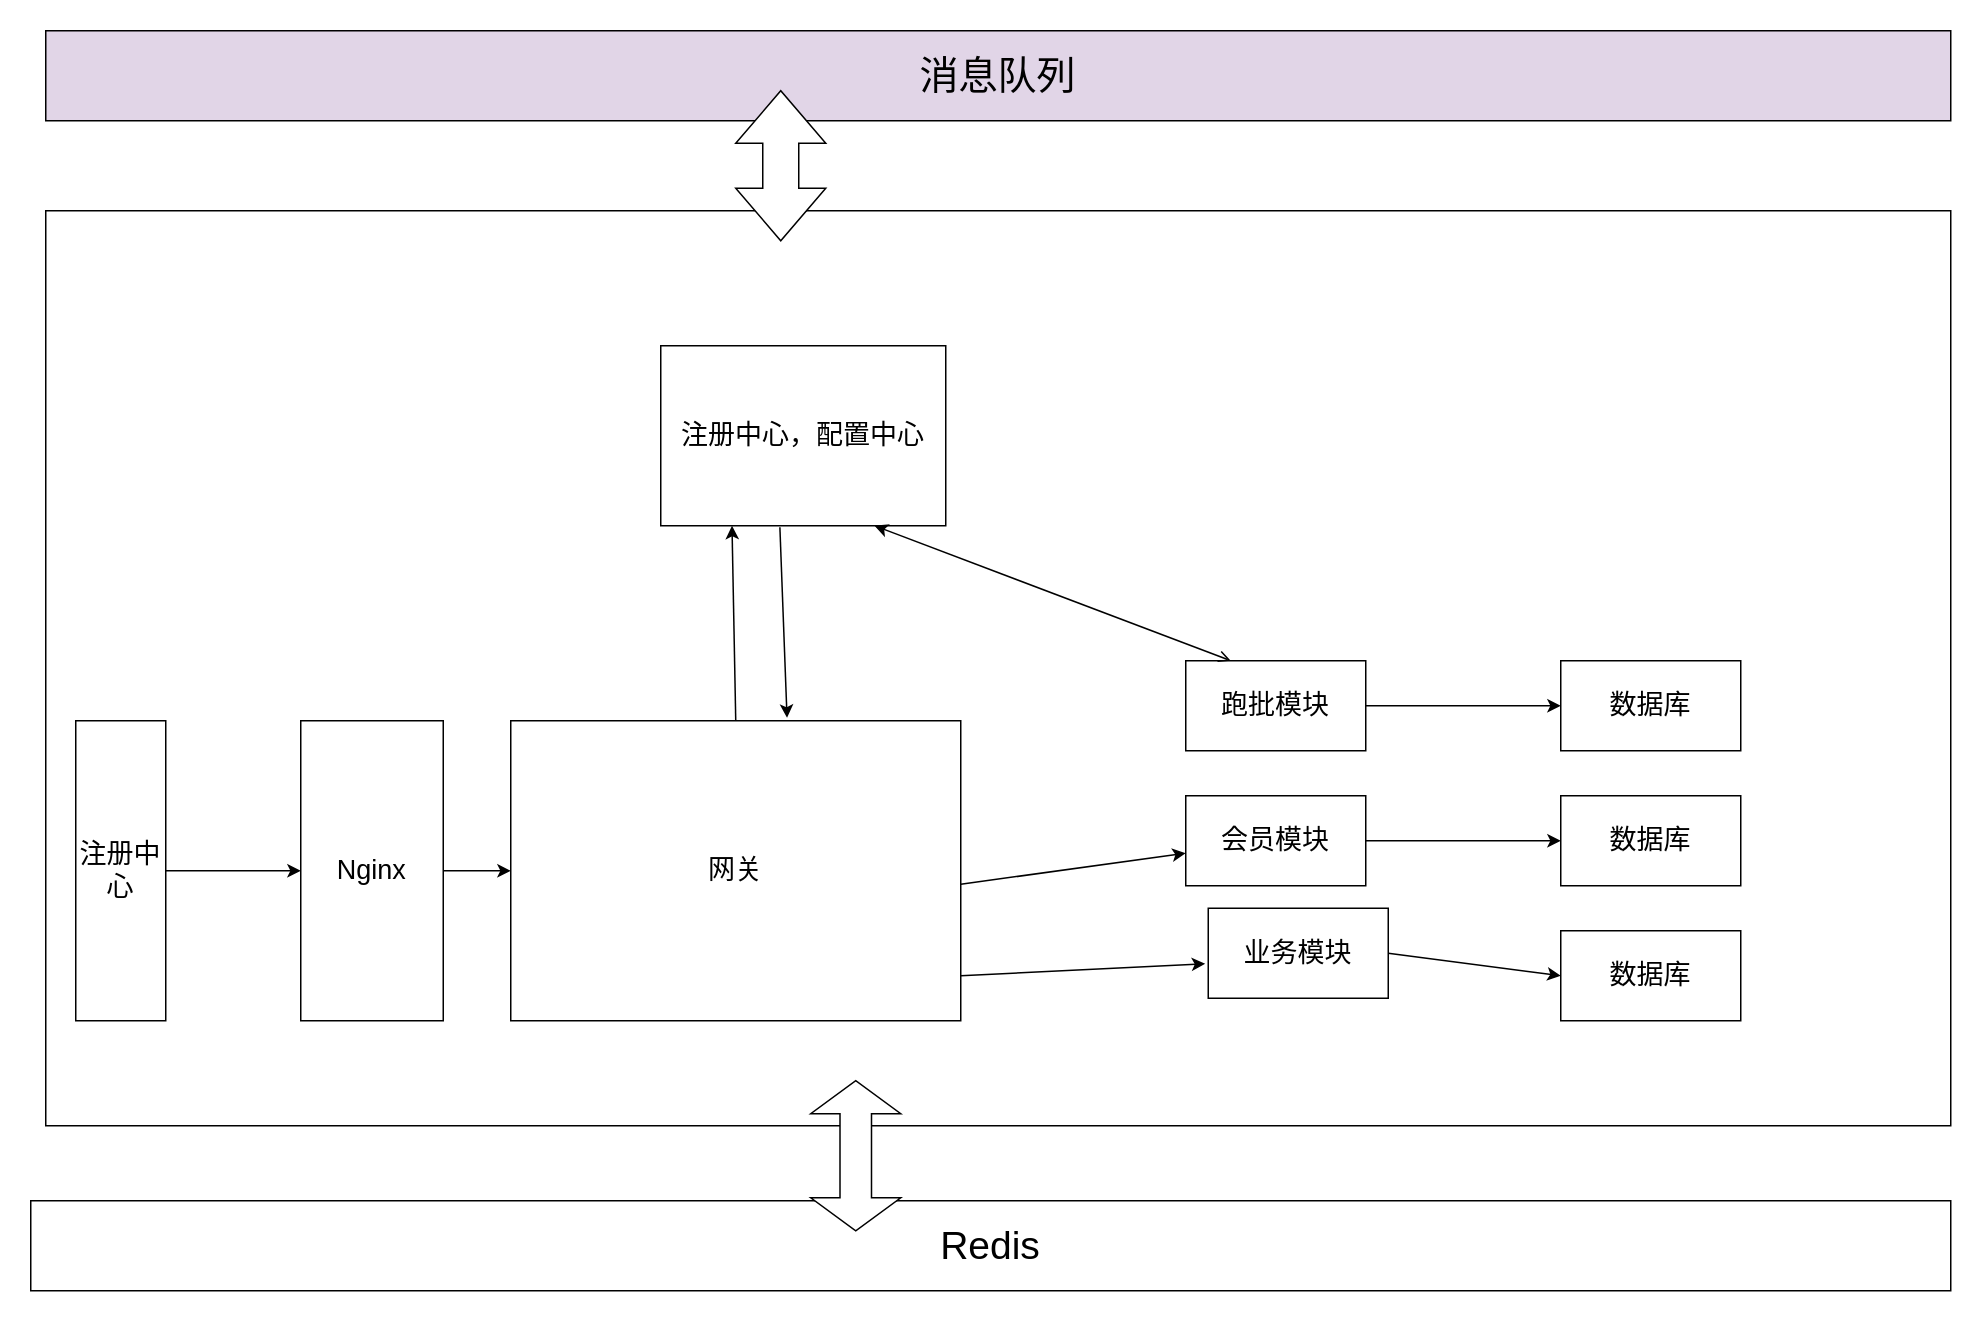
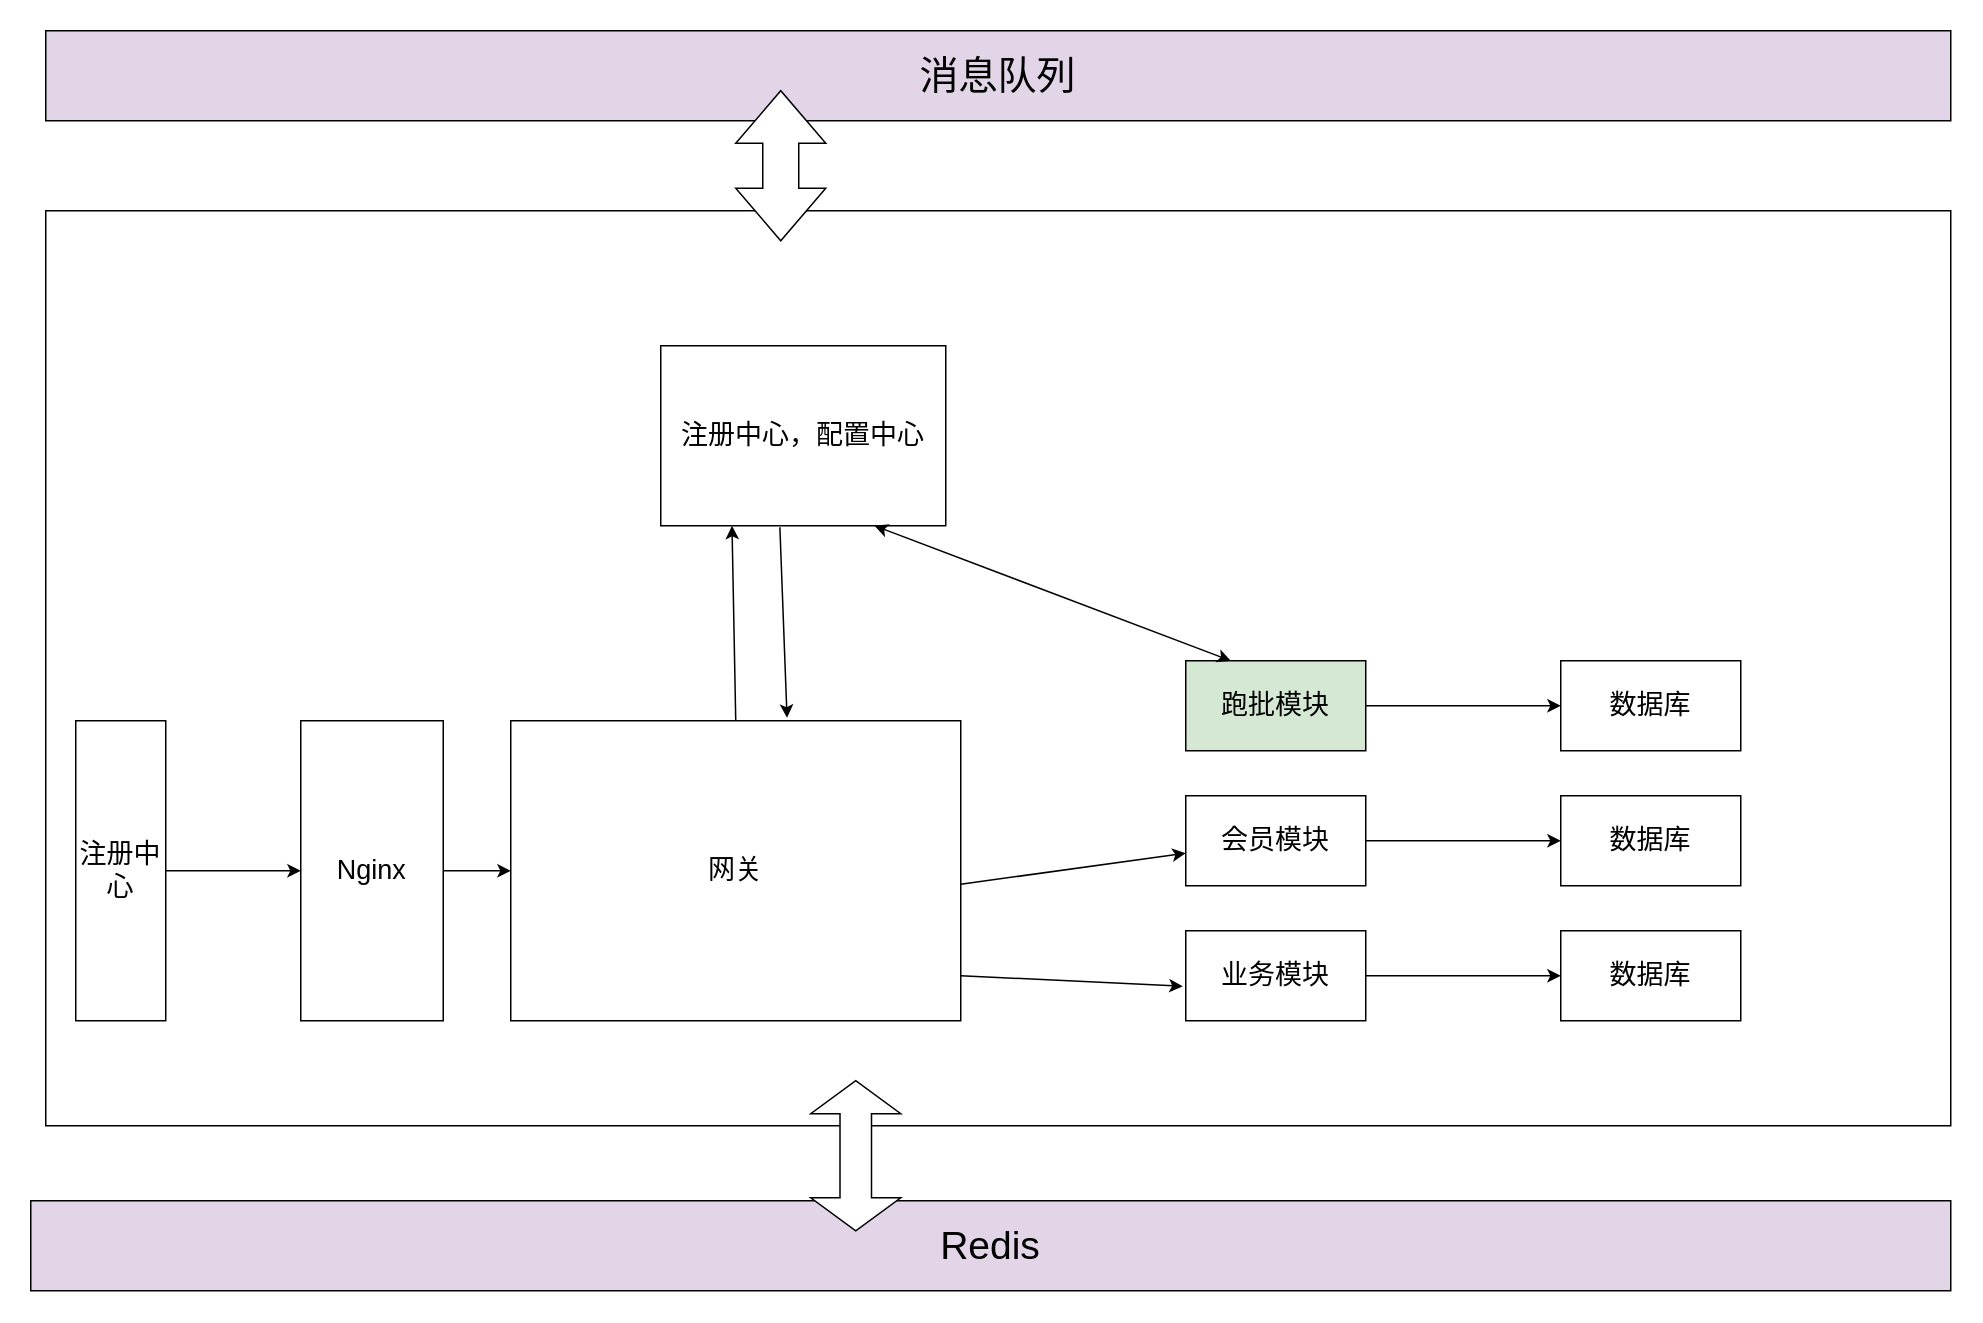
(1222, 657) -> (1219, 656)
(1276, 706) -> (1276, 706)
(1298, 953) -> (1276, 976)
(991, 1246) -> (991, 1246)
